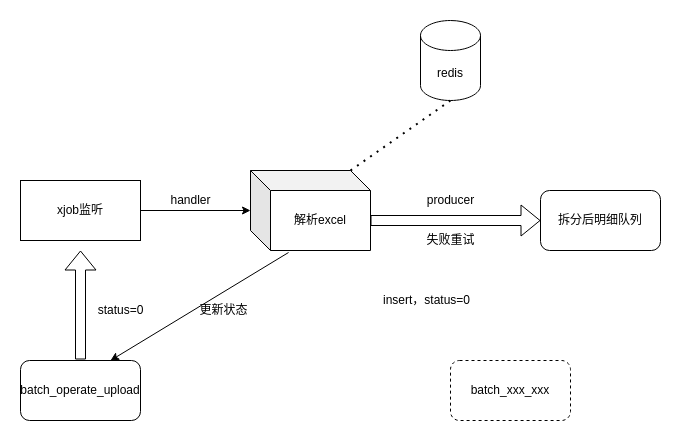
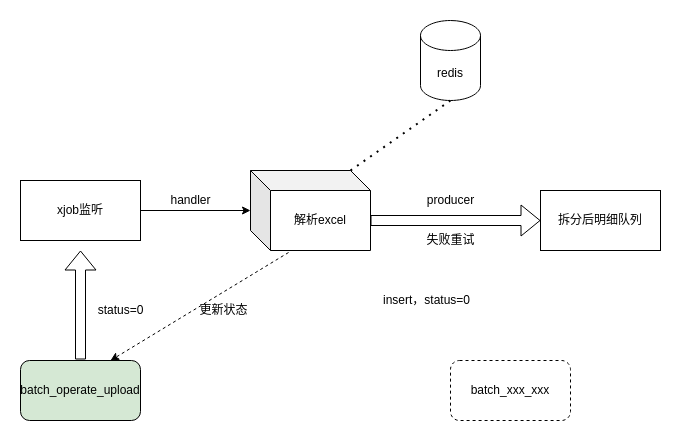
(601, 221) -> (601, 221)
(203, 305) -> (203, 305)
(81, 391) -> (81, 391)
